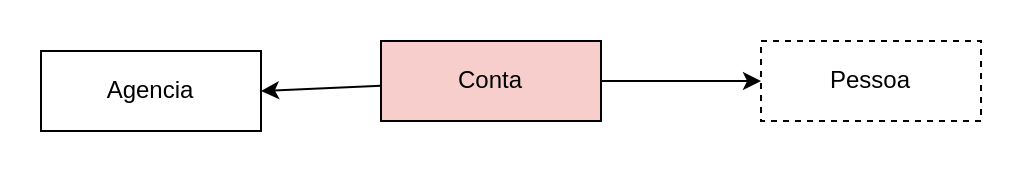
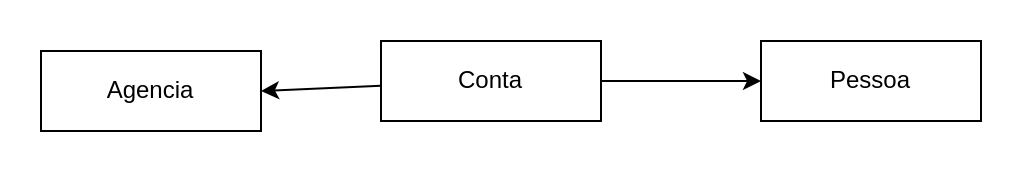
(491, 81) -> (491, 81)
(871, 81) -> (871, 81)
